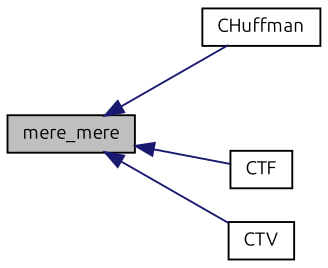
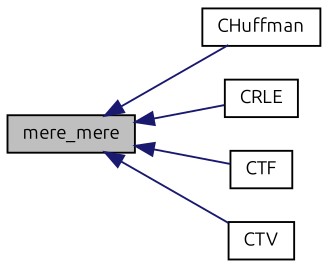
none -> (261, 98)
